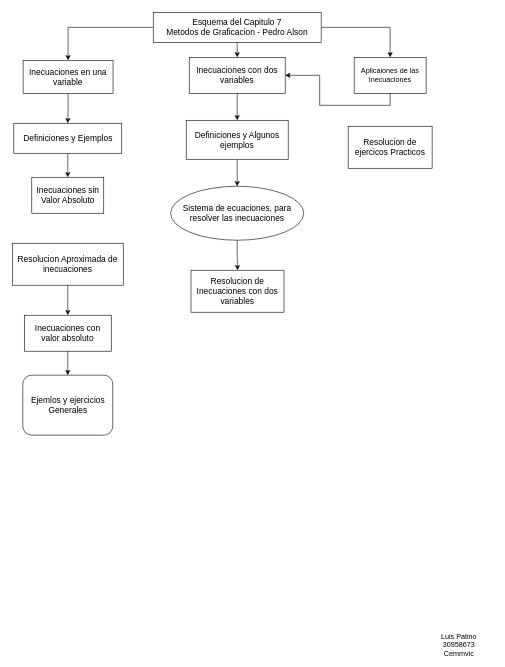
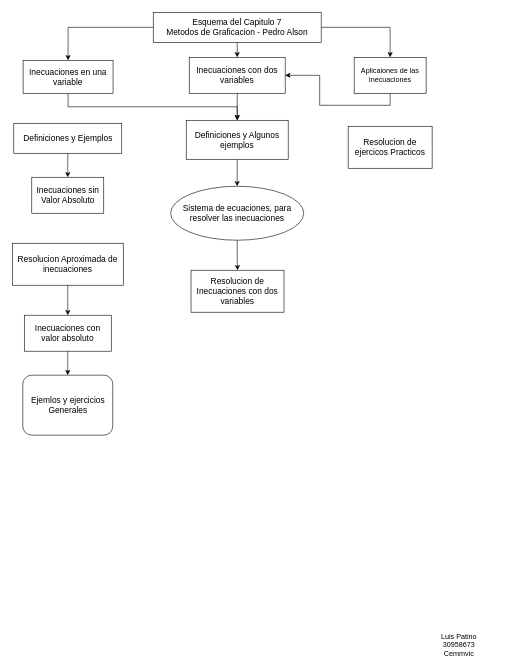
(68, 117) -> (150, 107)
